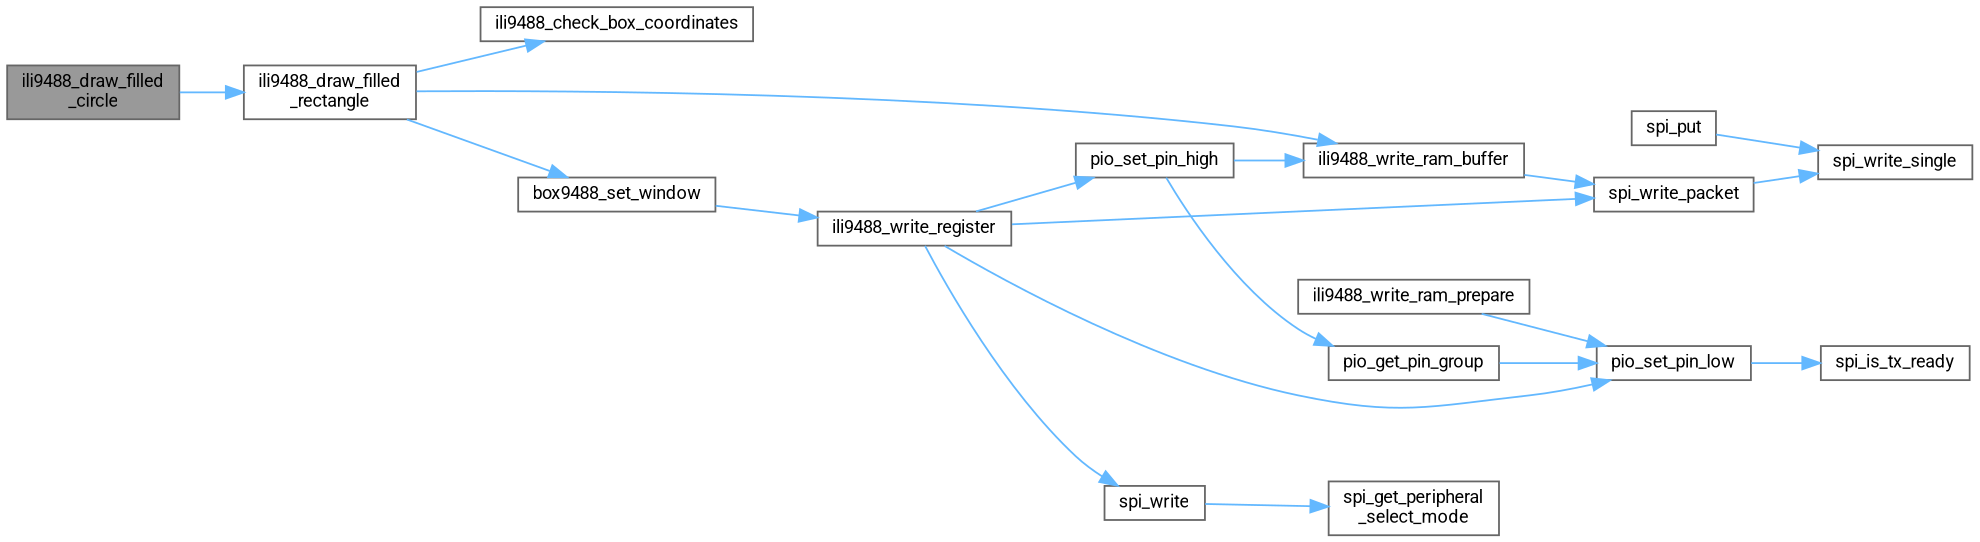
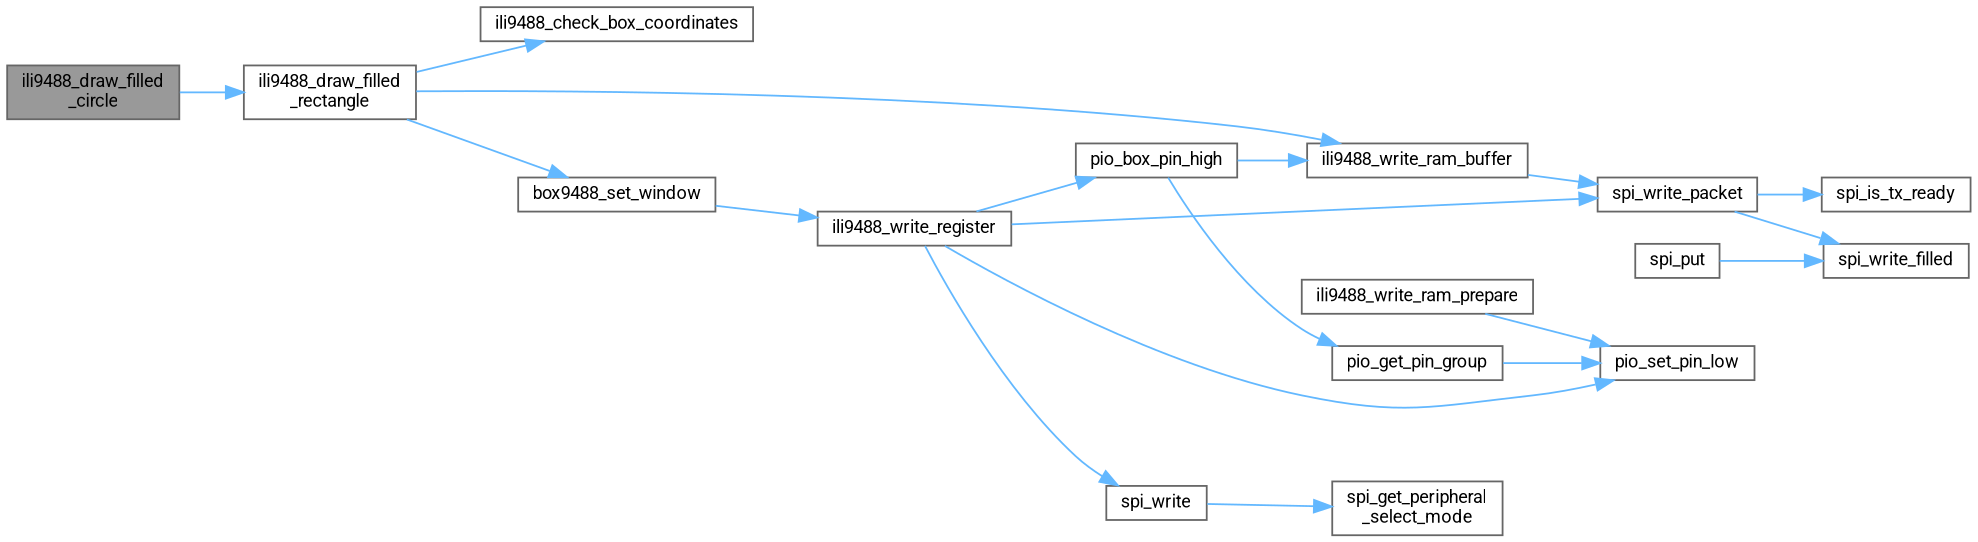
(1155, 160) -> (1157, 160)
(1895, 162) -> (1896, 261)
(1777, 363) -> (1780, 195)
